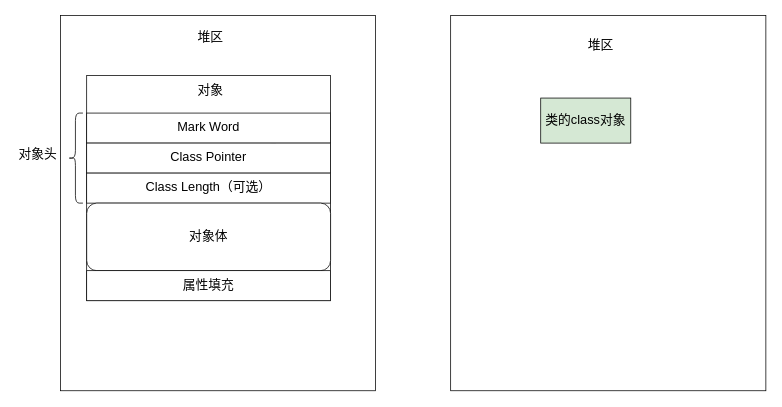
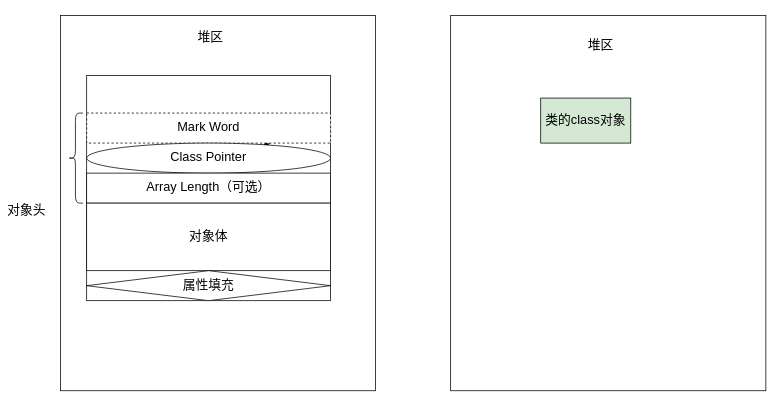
(210, 90) -> none
(209, 128) -> (209, 128)
(38, 154) -> (27, 210)
(209, 158) -> (209, 158)
(209, 188) -> (209, 188)
(209, 237) -> (209, 237)
(209, 285) -> (209, 285)
